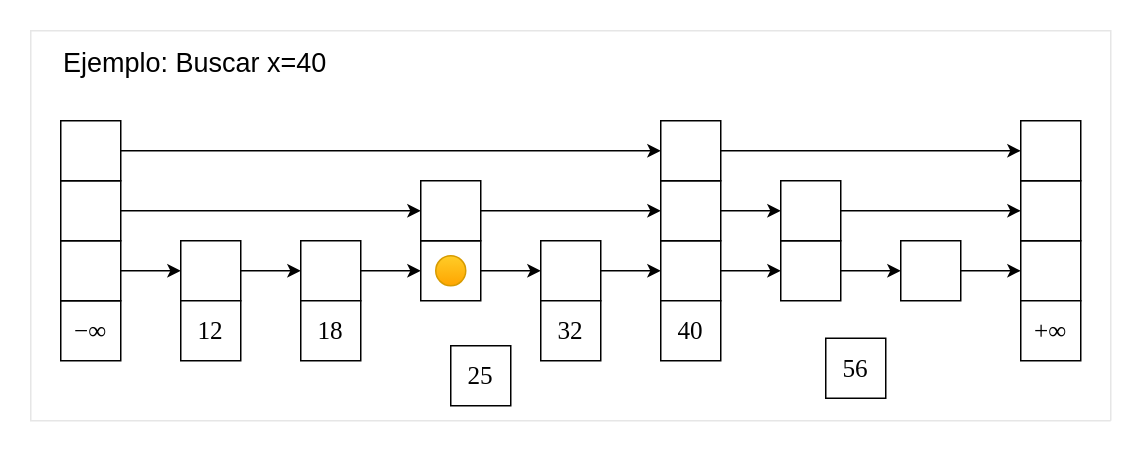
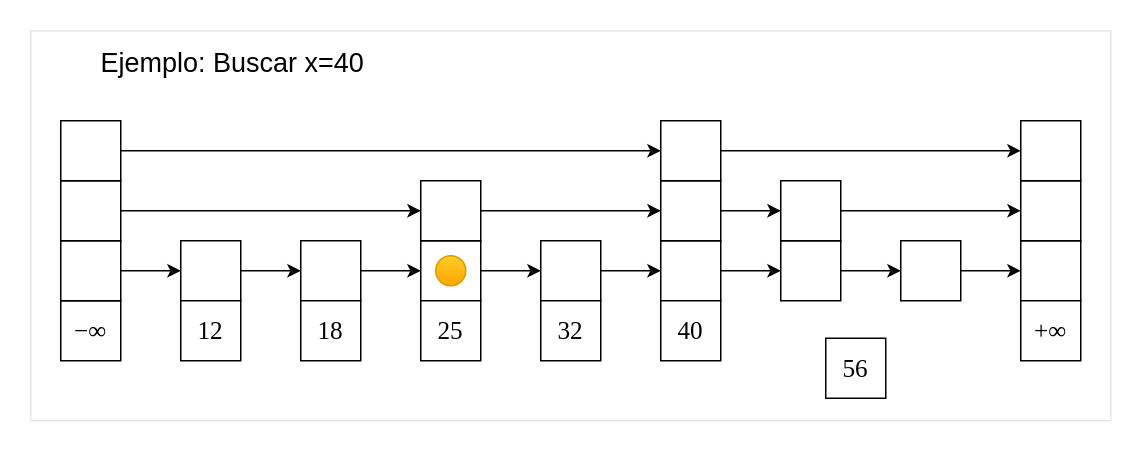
(203, 59) -> (241, 59)
(481, 376) -> (451, 331)
